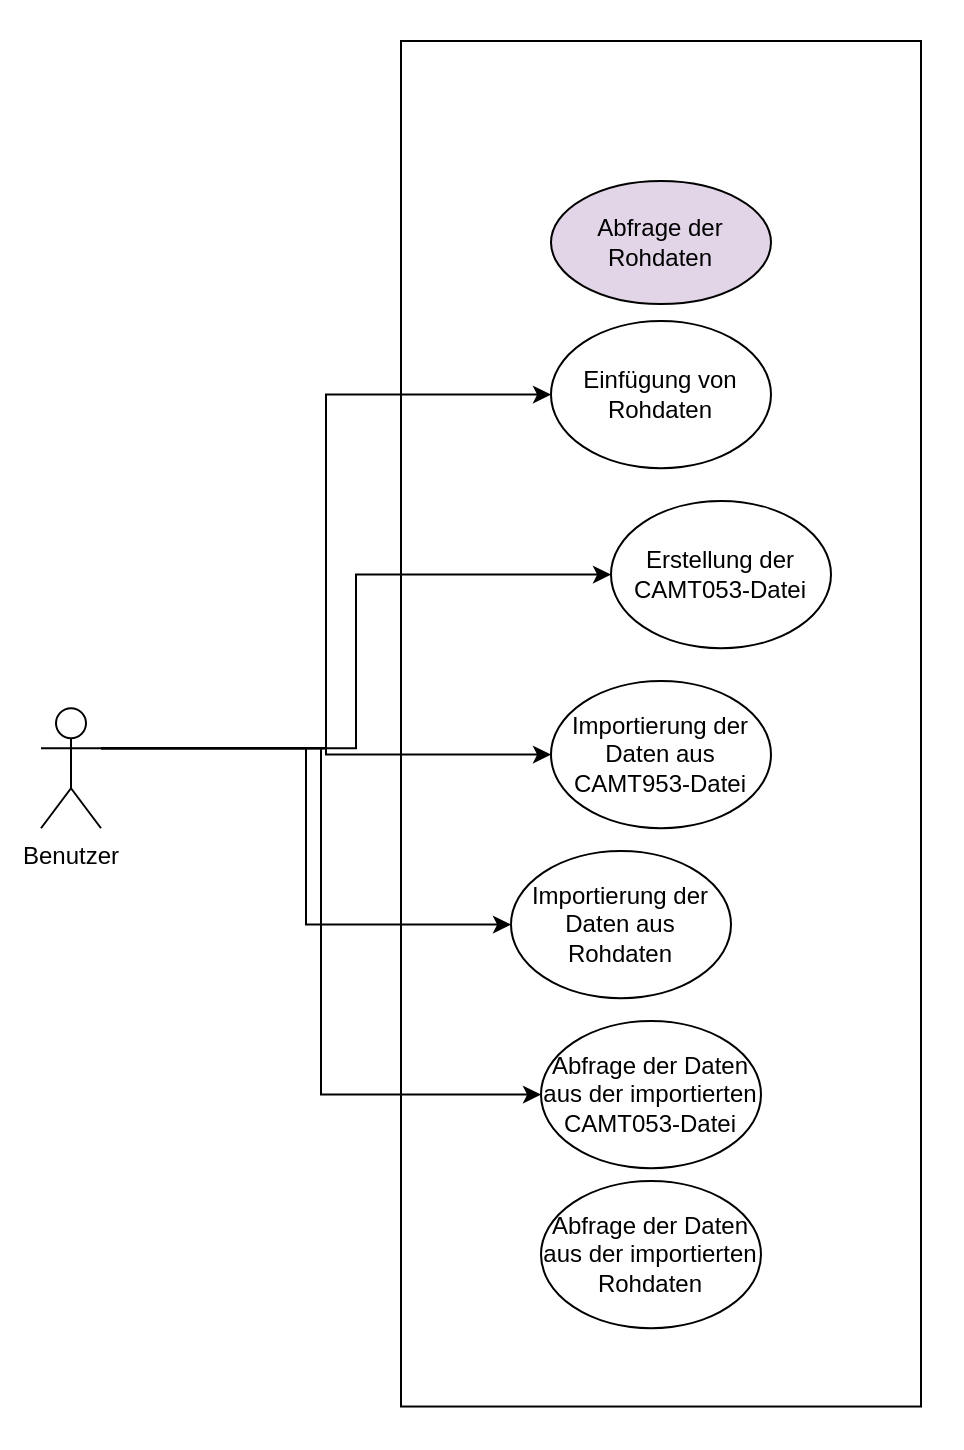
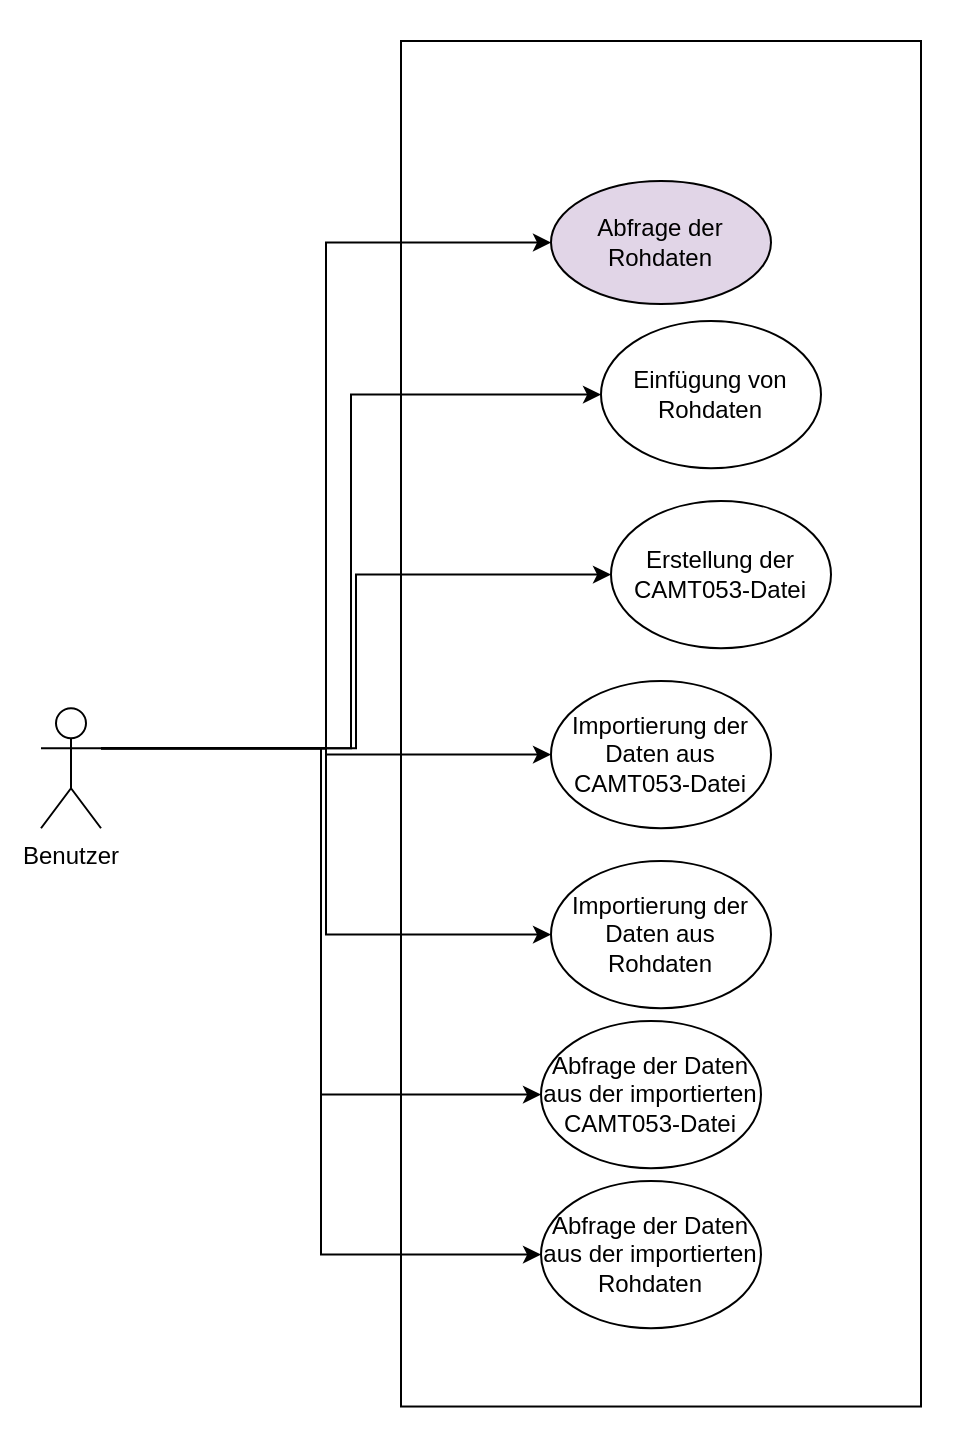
none -> (358, 243)
(661, 395) -> (711, 395)
(661, 755) -> (661, 755)
(621, 925) -> (661, 935)
none -> (346, 1255)
